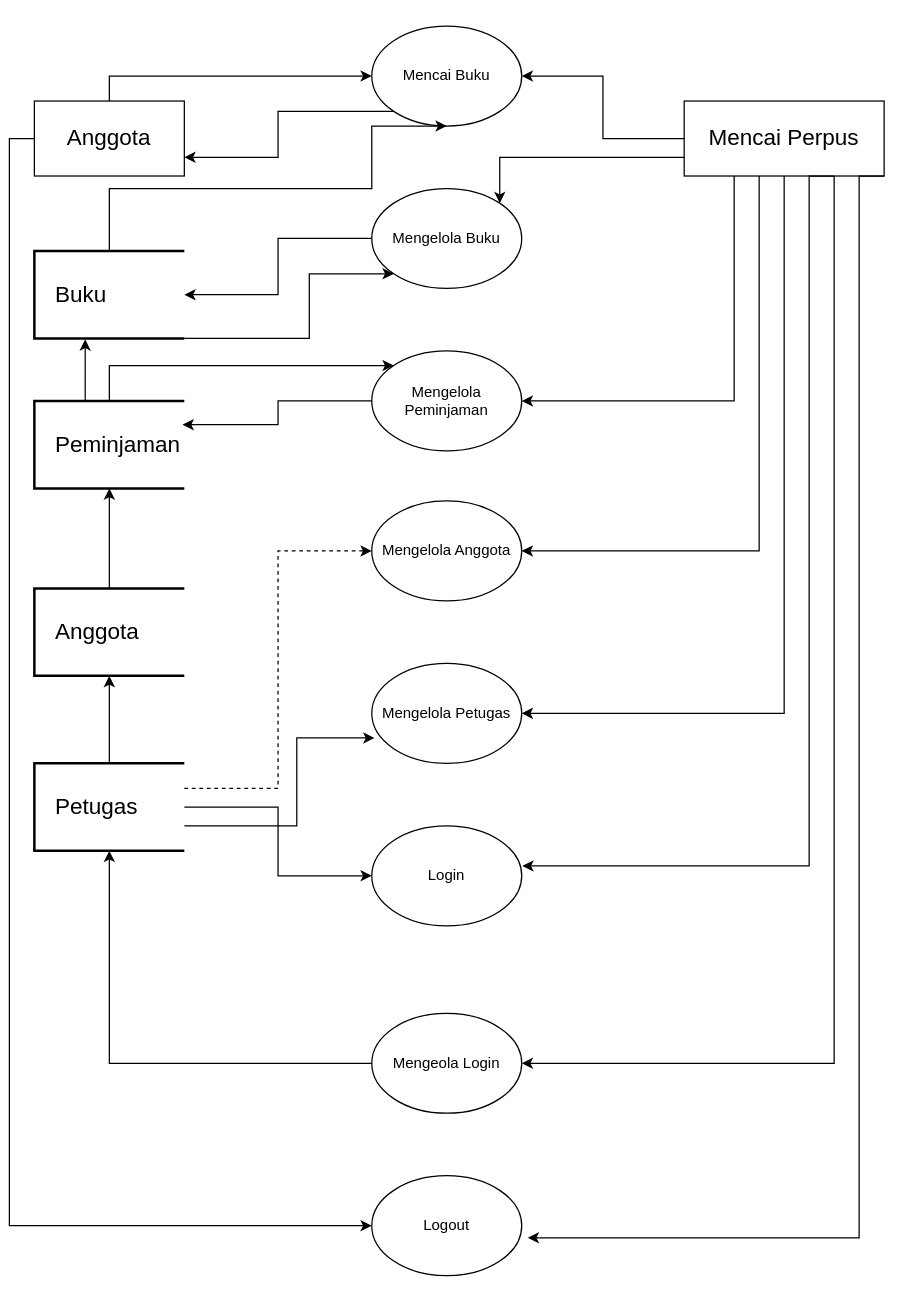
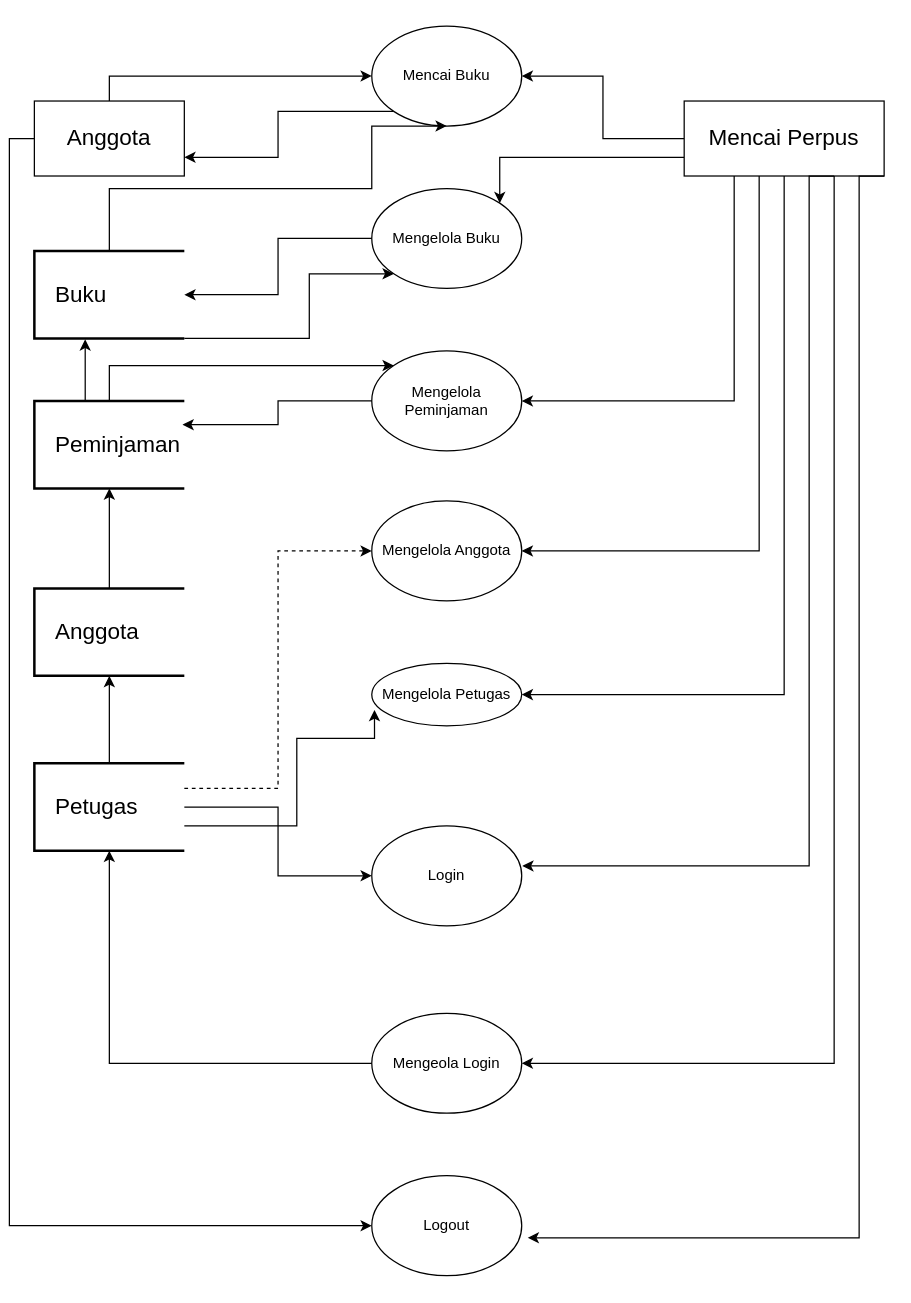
(447, 713) -> (447, 694)
